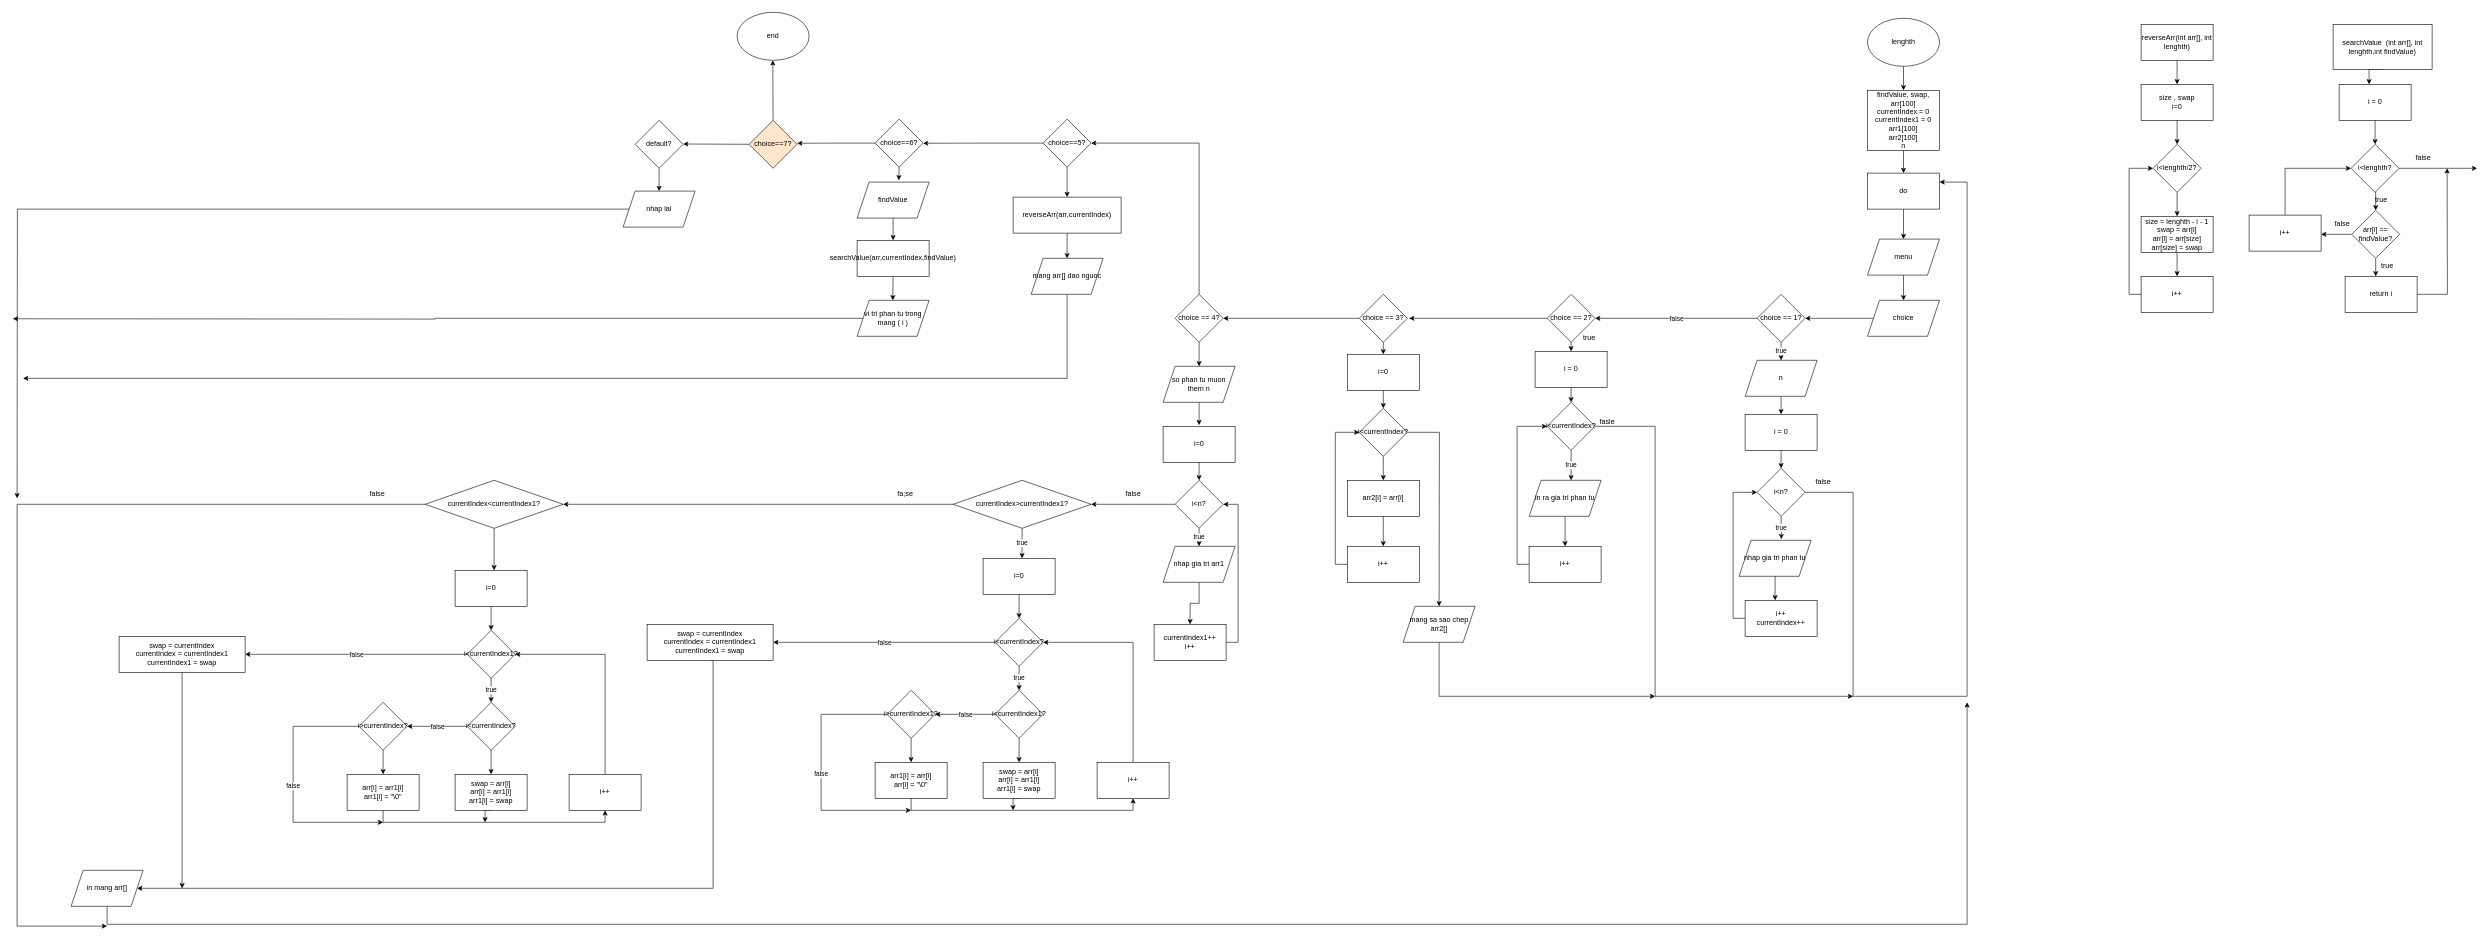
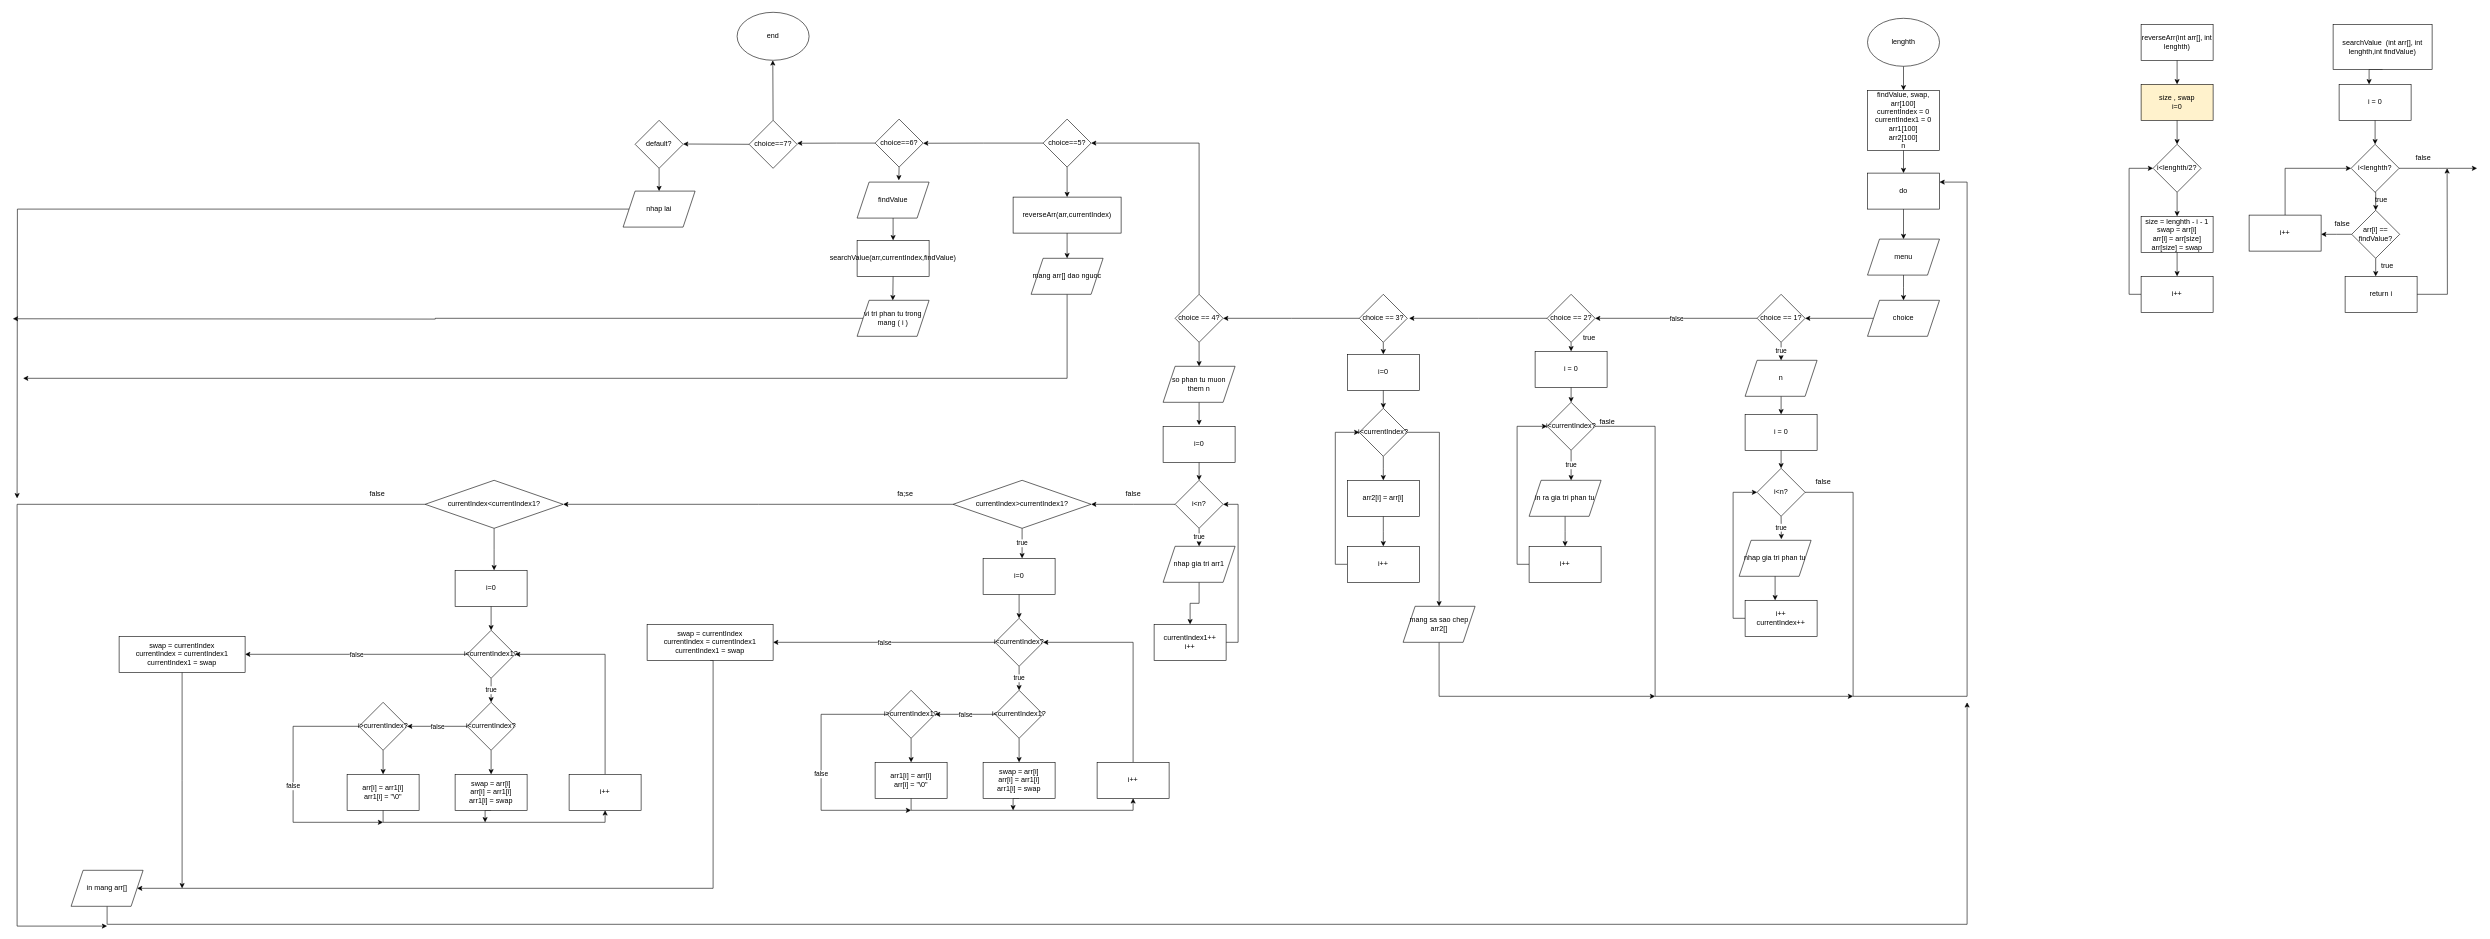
(2177, 102) -> (2177, 102)
(773, 144) -> (773, 144)
